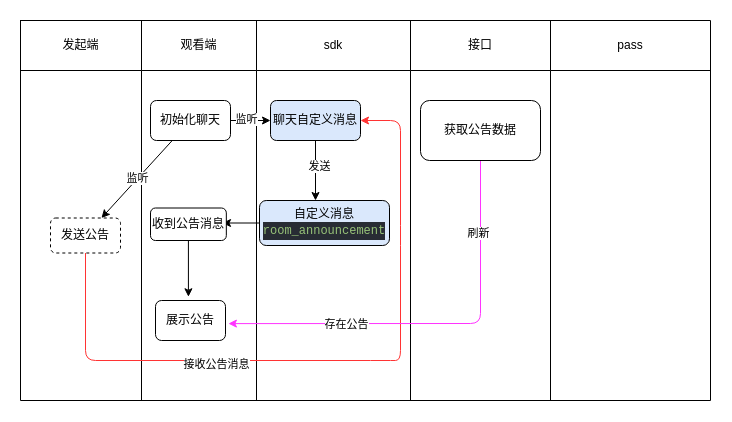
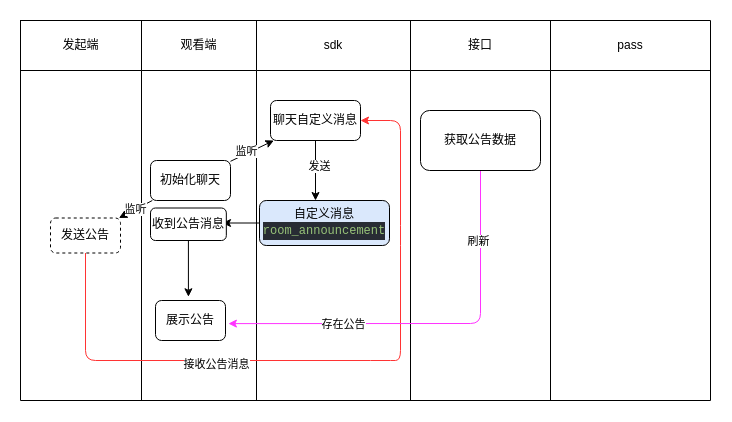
(191, 121) -> (191, 181)
(316, 121) -> (316, 121)
(481, 131) -> (481, 141)
